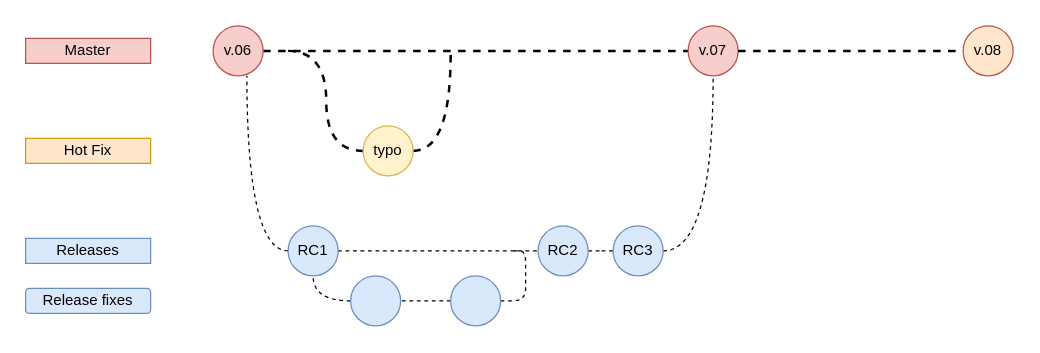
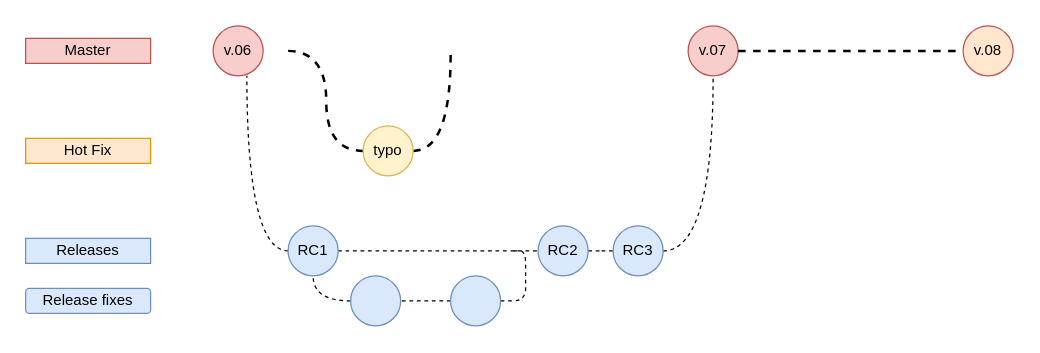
(497, 51) -> none
